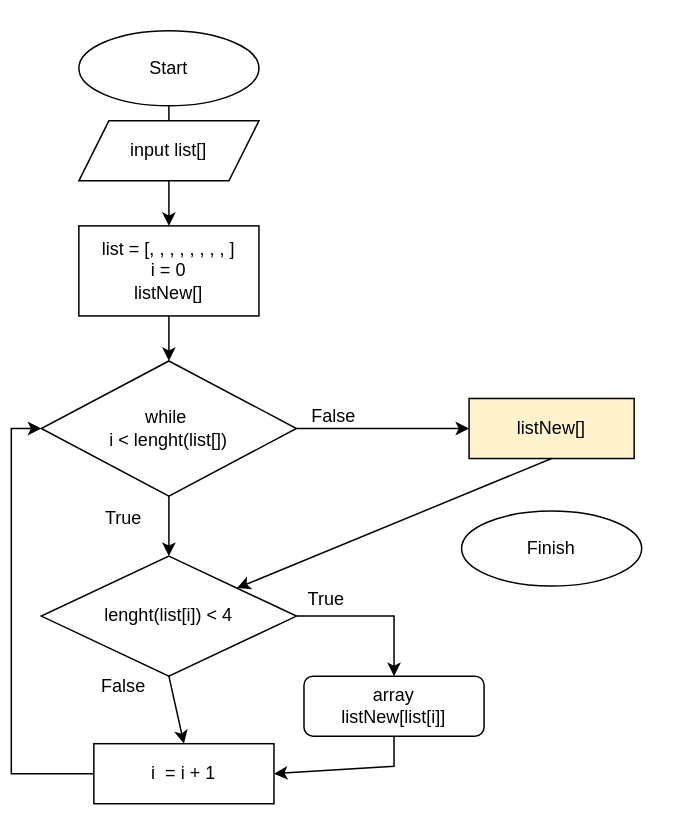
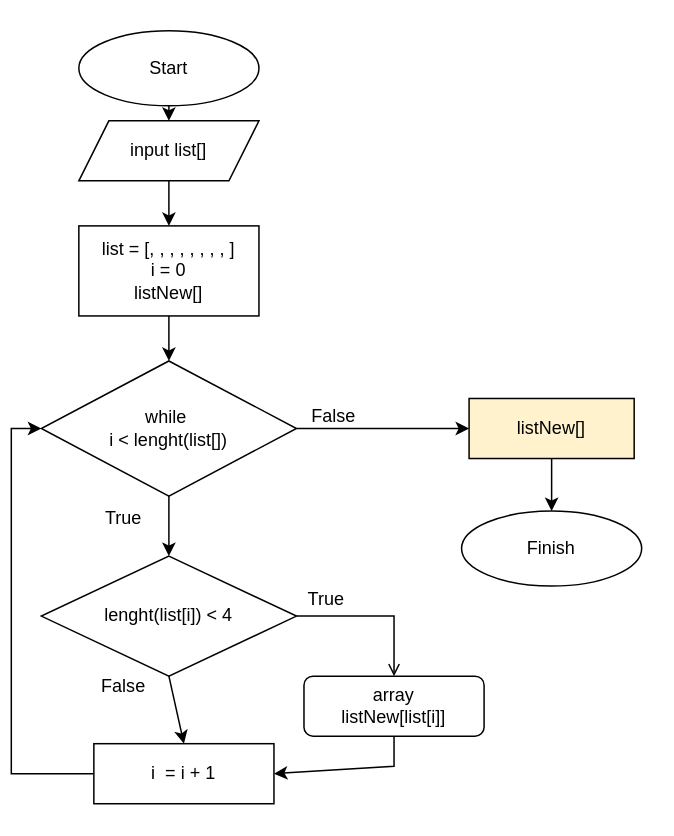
(169, 113) -> (169, 109)
(398, 521) -> (551, 480)
(394, 664) -> (394, 667)
